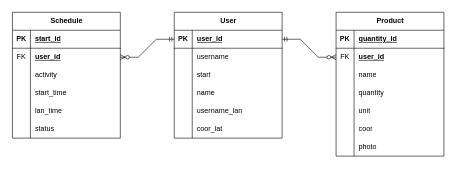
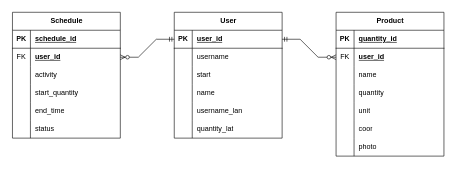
(50, 39) -> (55, 39)
(54, 93) -> (62, 93)
(49, 111) -> (50, 111)
(212, 129) -> (219, 129)
